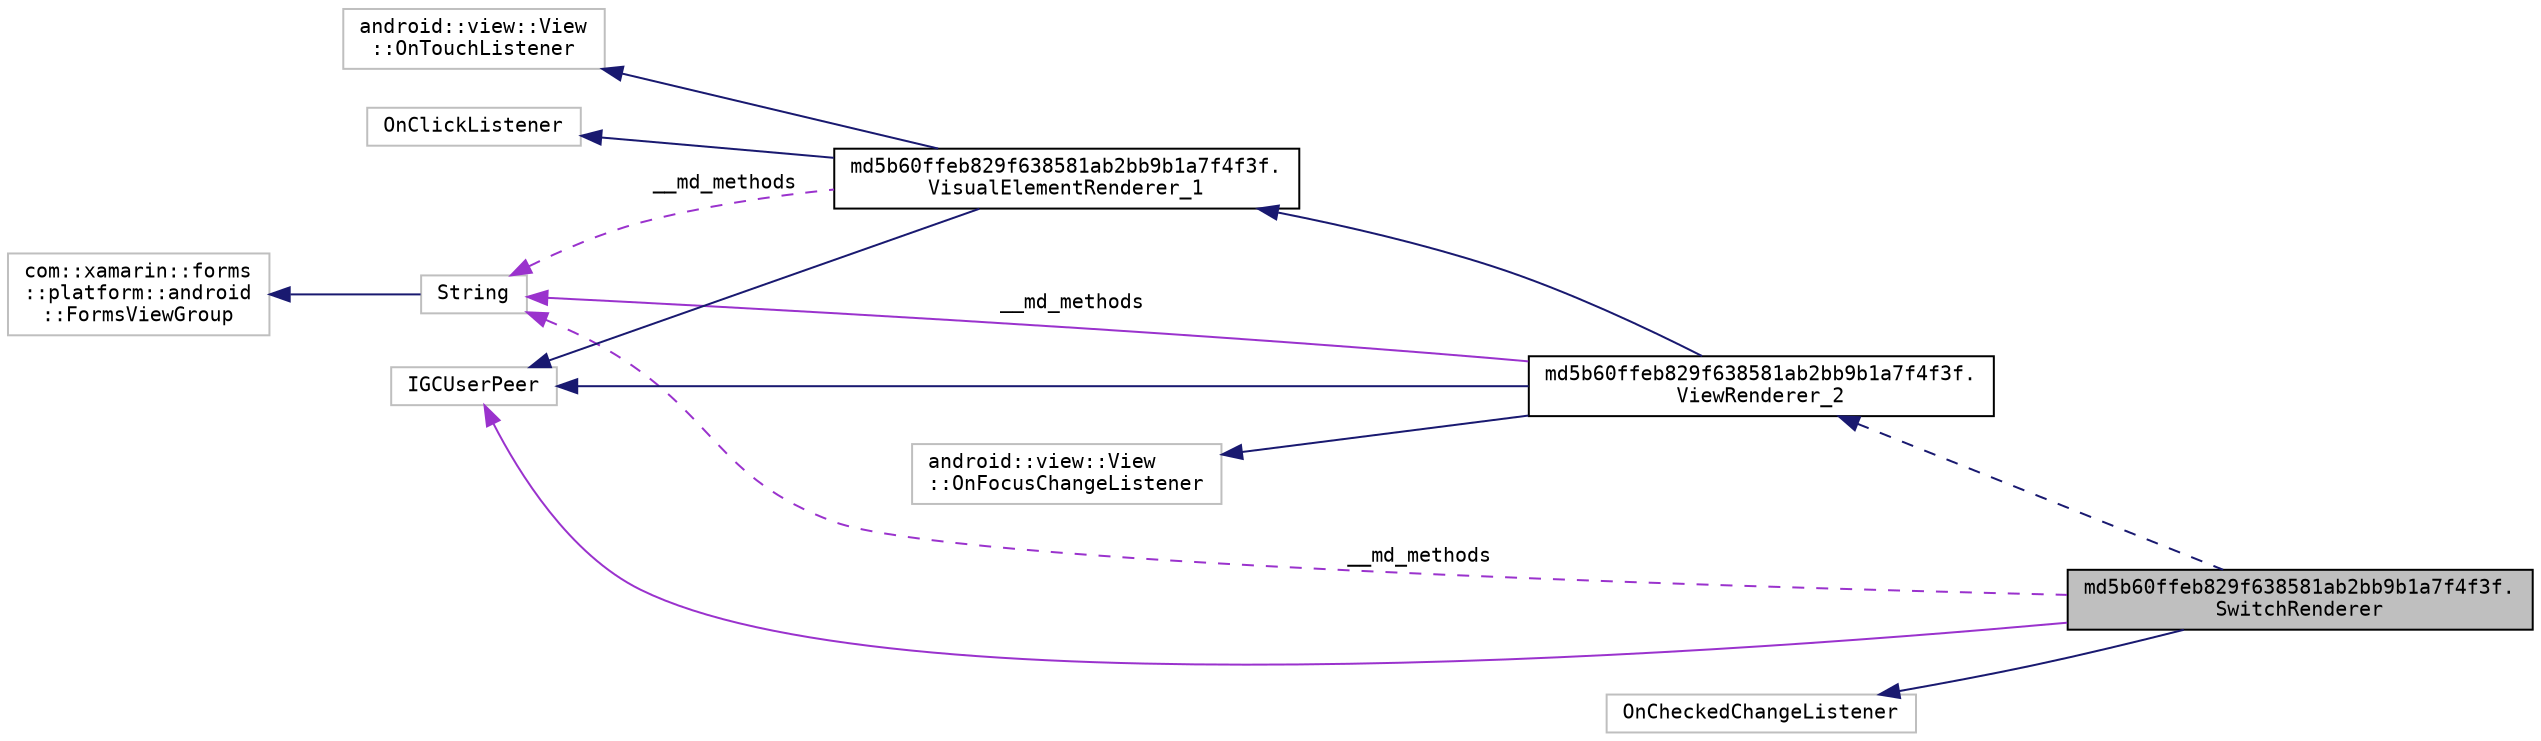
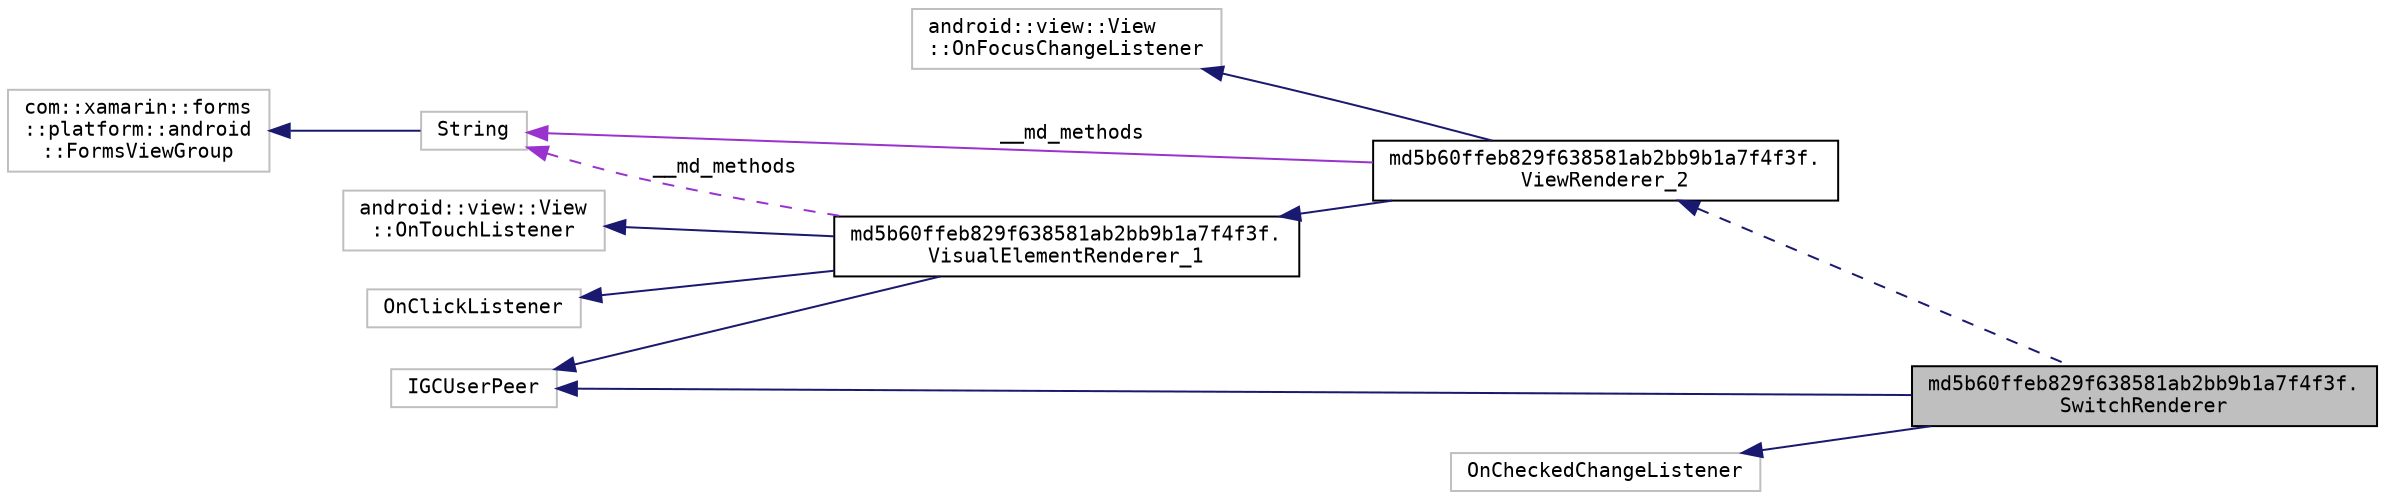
(1053, 386) -> none
(1272, 566) -> none
(1238, 664) -> (1244, 392)
